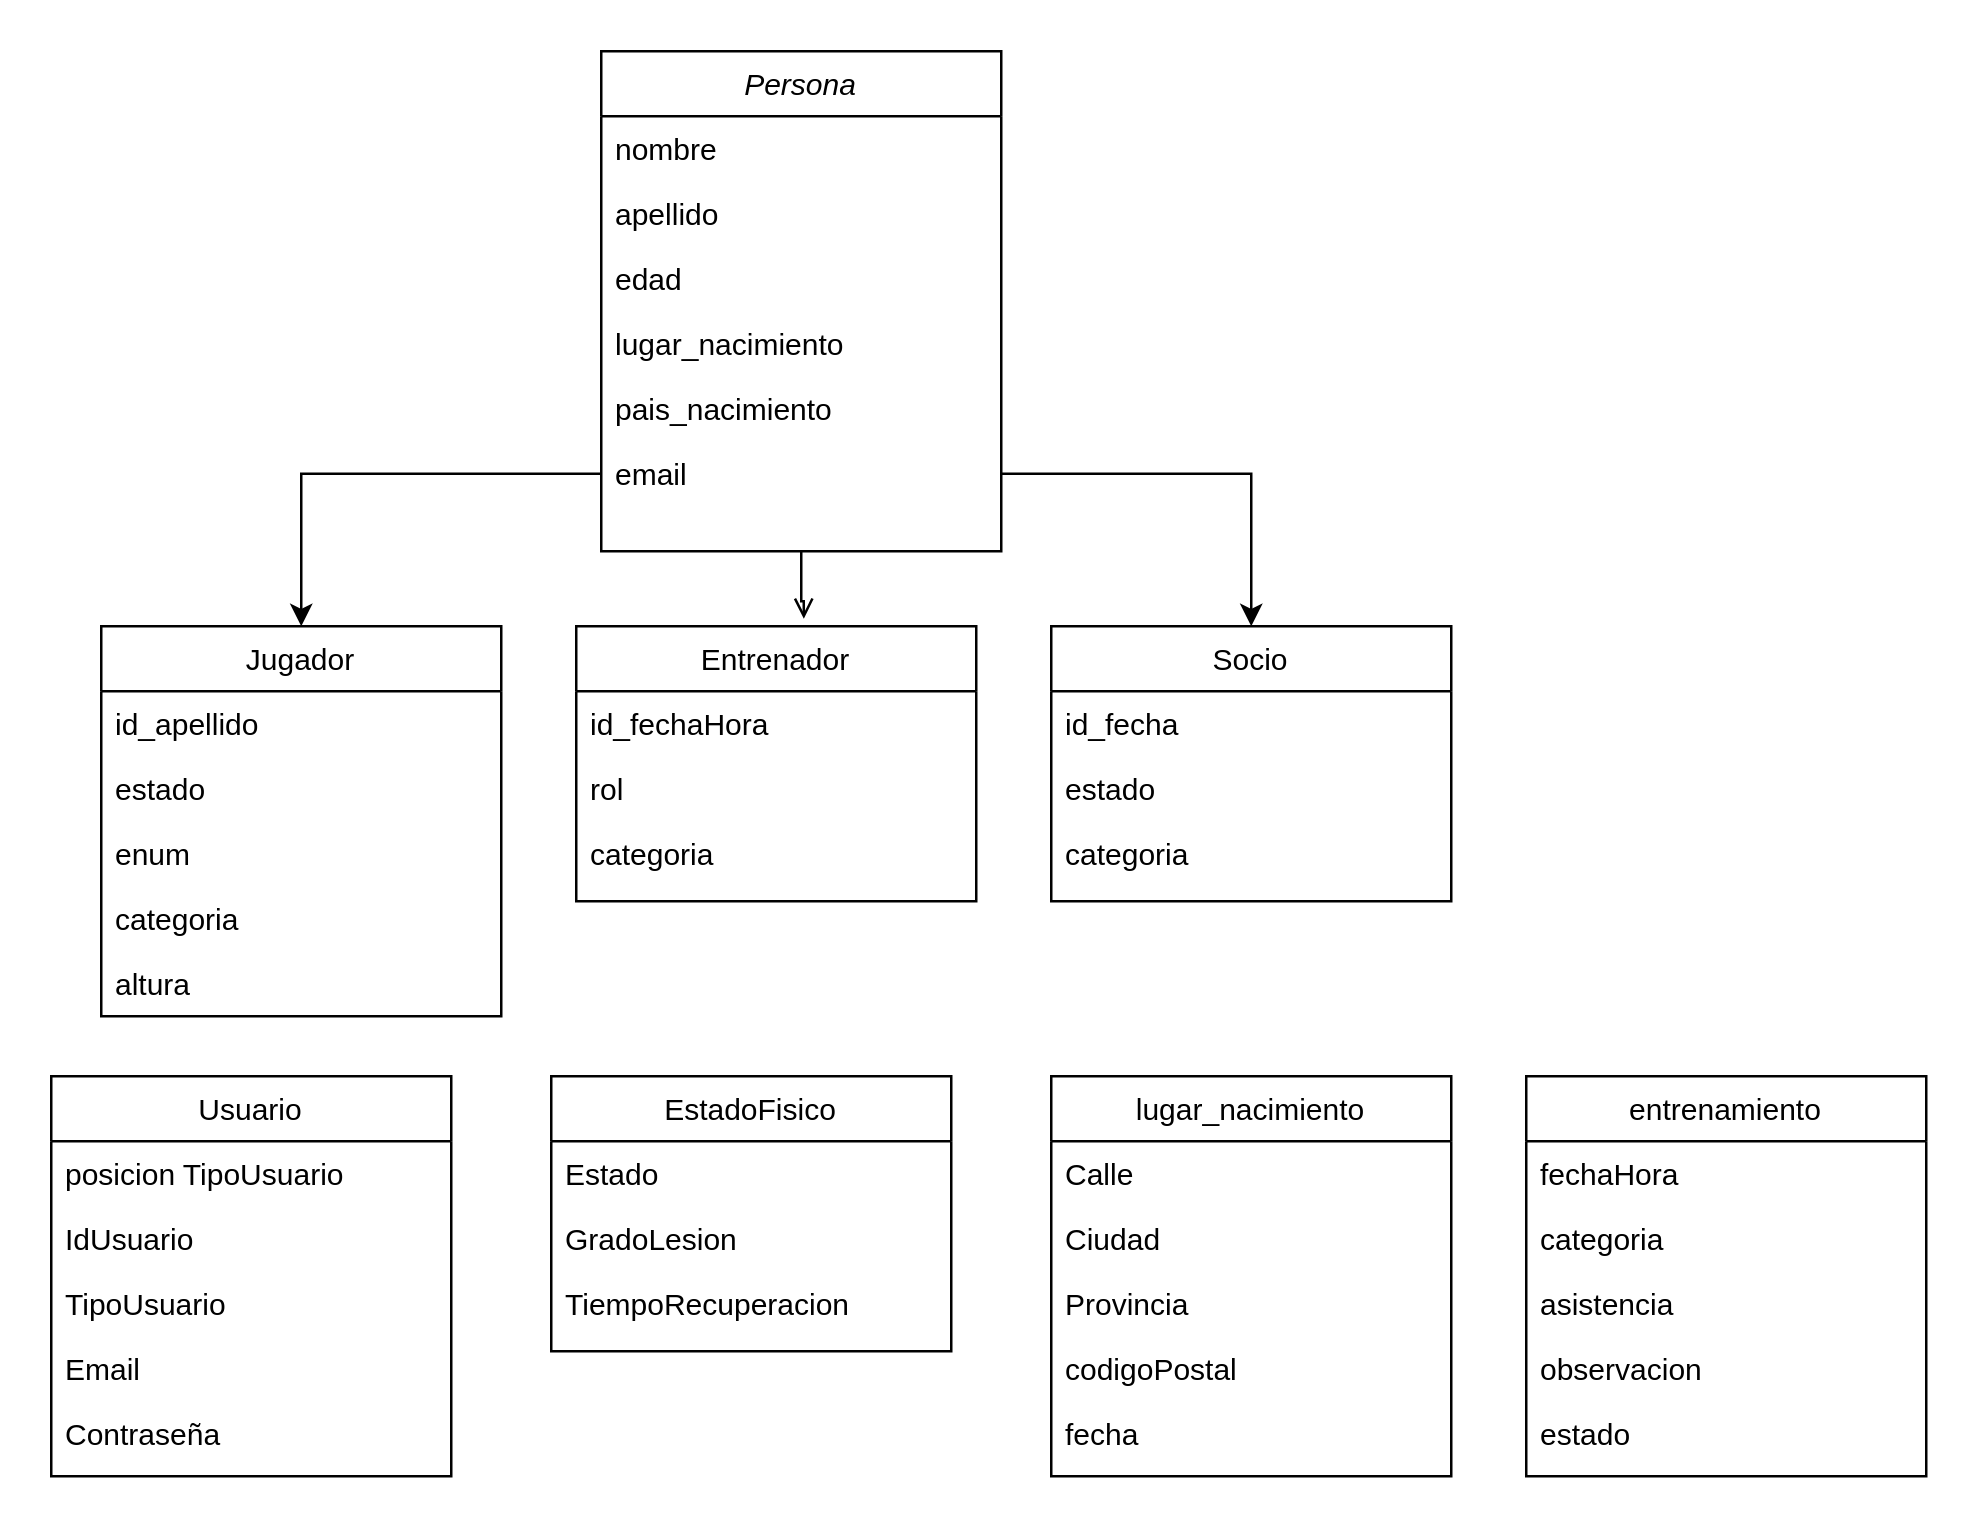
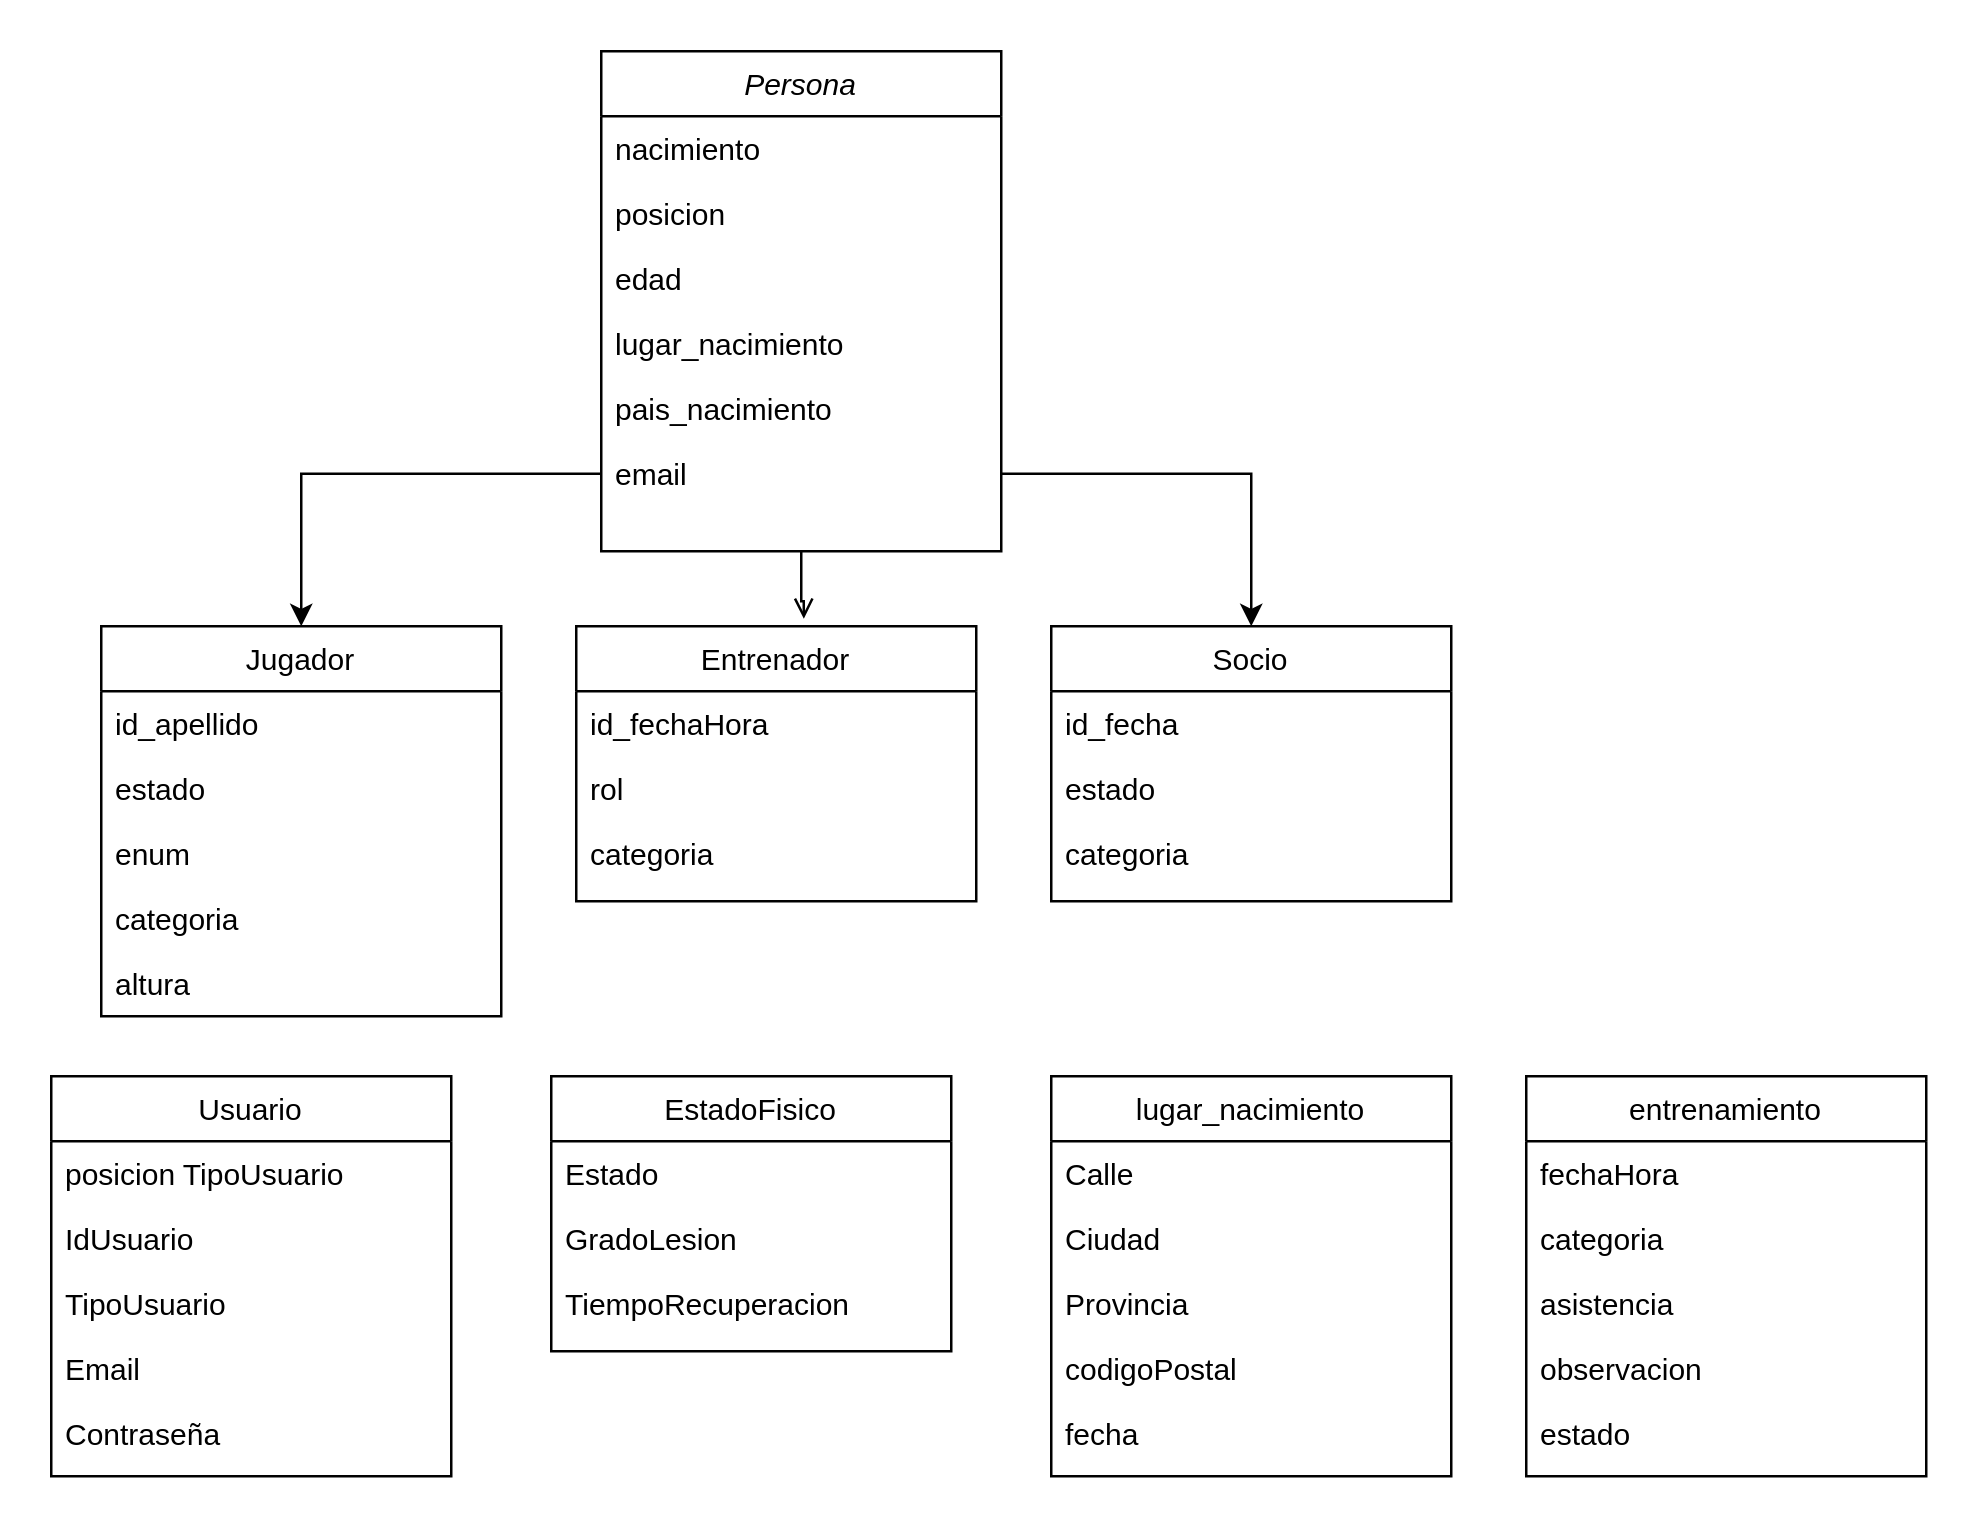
(665, 150) -> (691, 150)
(671, 215) -> (674, 215)
